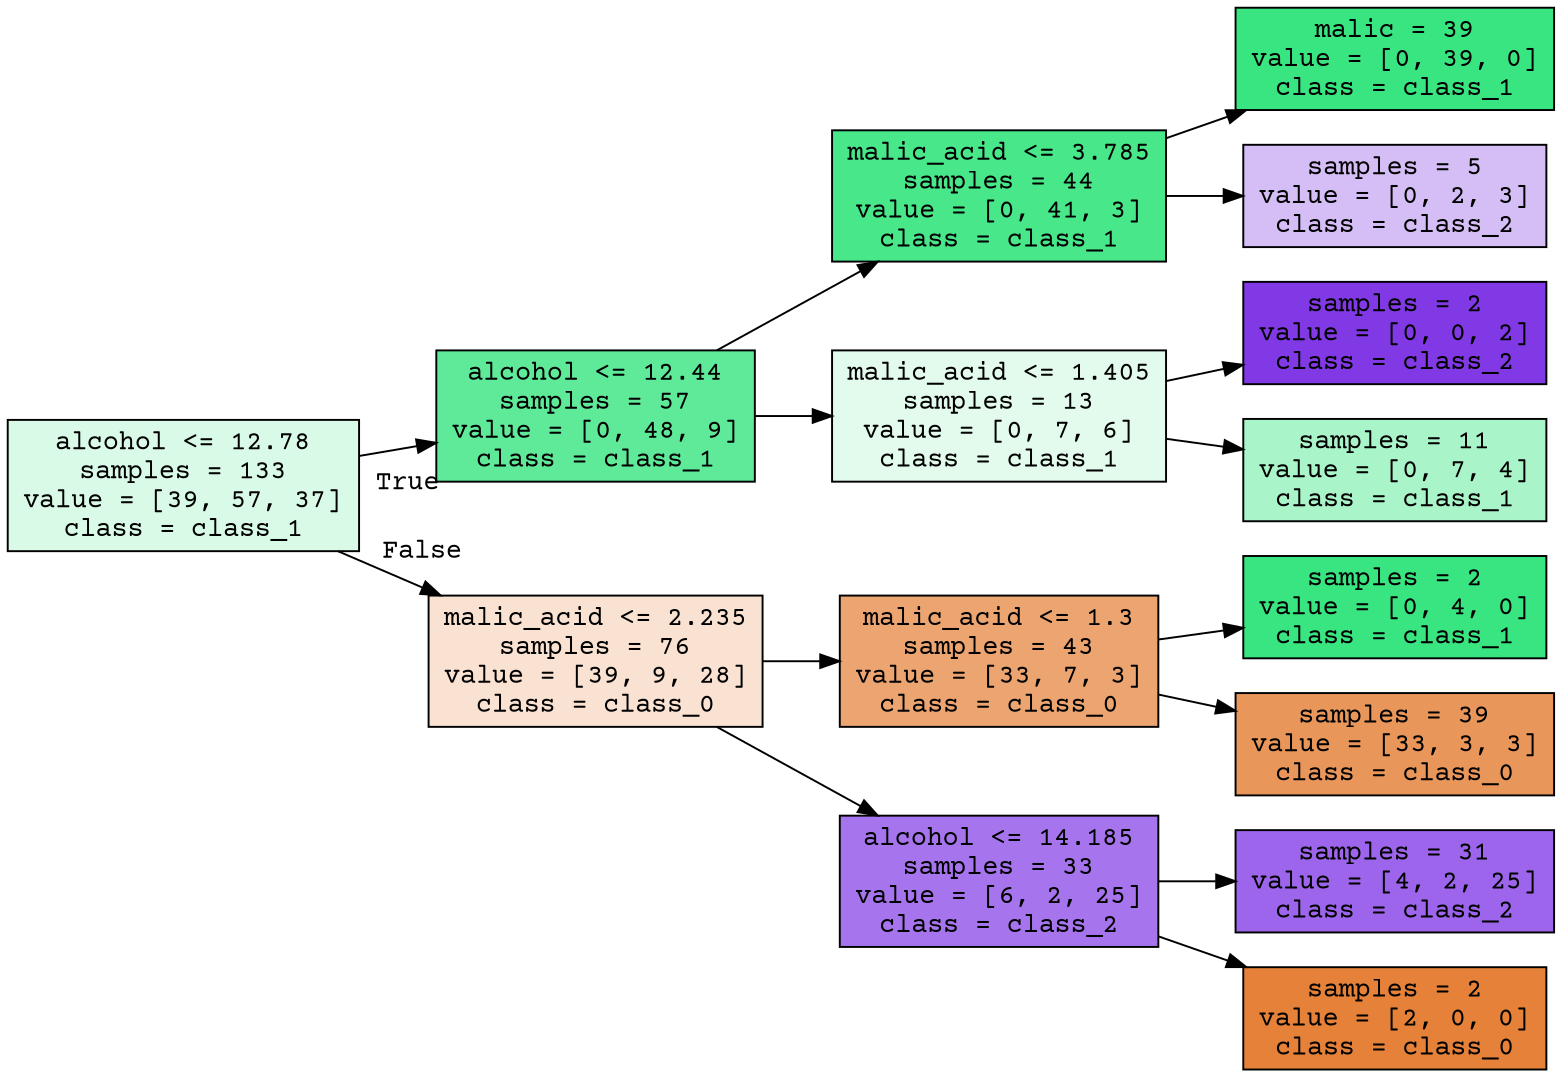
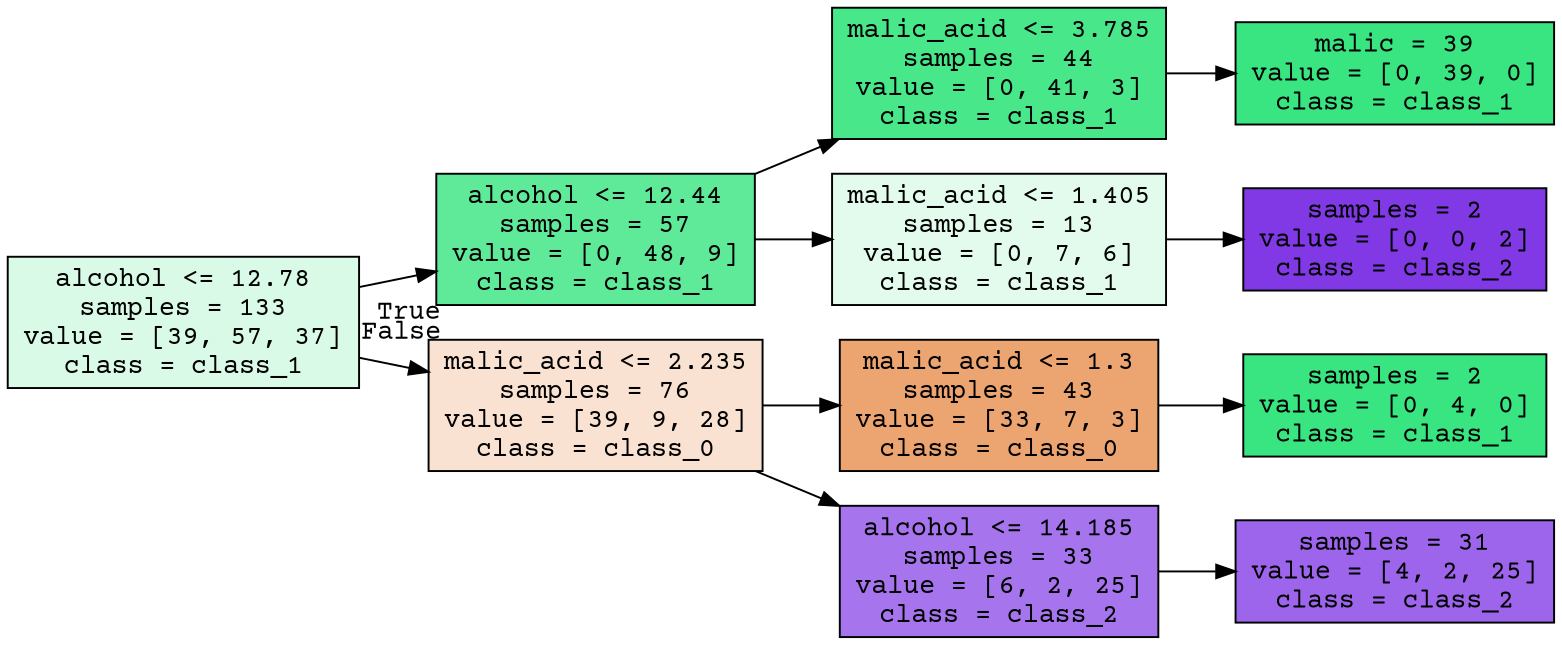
(1395, 196) -> none
(1395, 470) -> none
(1395, 744) -> none
(1395, 1018) -> none
